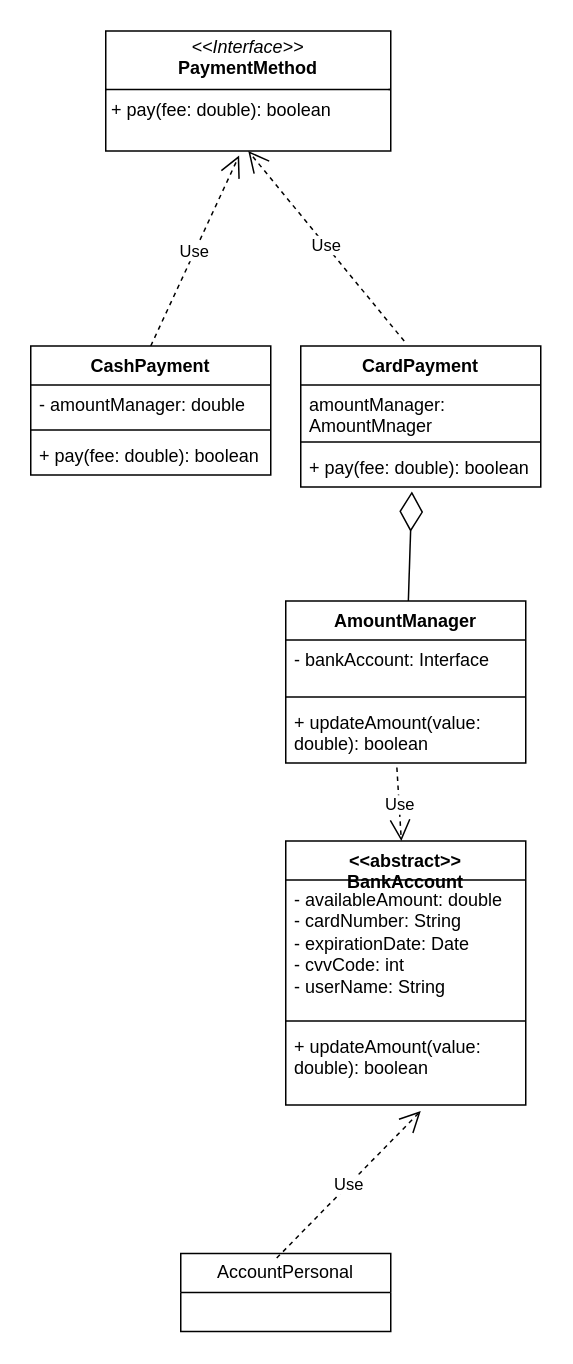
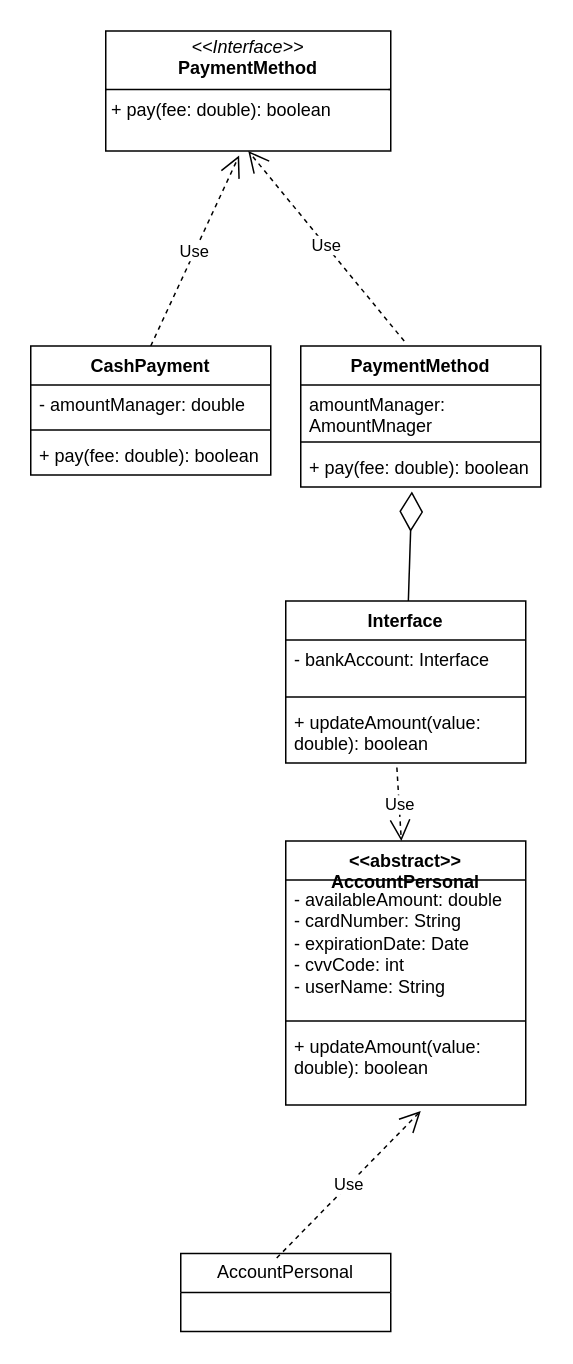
(421, 367) -> (421, 367)
(406, 622) -> (406, 622)
(406, 873) -> (406, 873)
